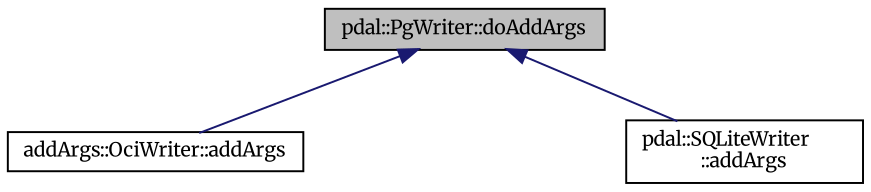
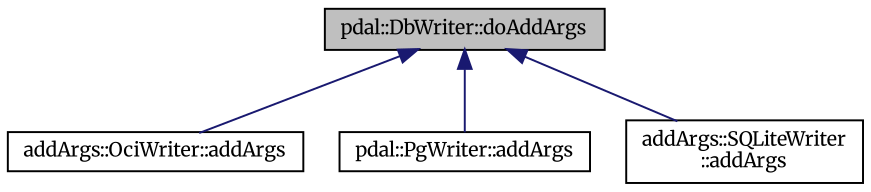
(465, 29) -> (465, 29)
none -> (465, 152)
(745, 152) -> (745, 152)
